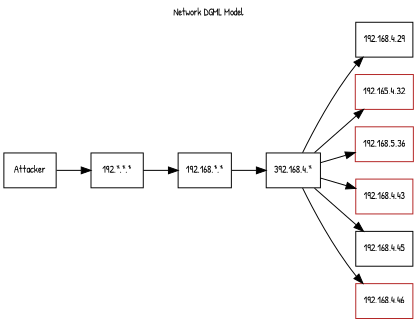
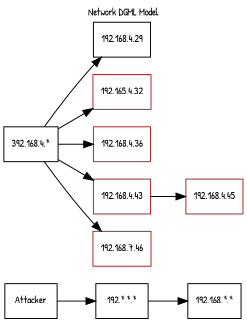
(384, 144) -> (122, 144)
(244, 170) -> none
(335, 206) -> (163, 197)
(384, 249) -> (214, 197)
(384, 301) -> (122, 249)
